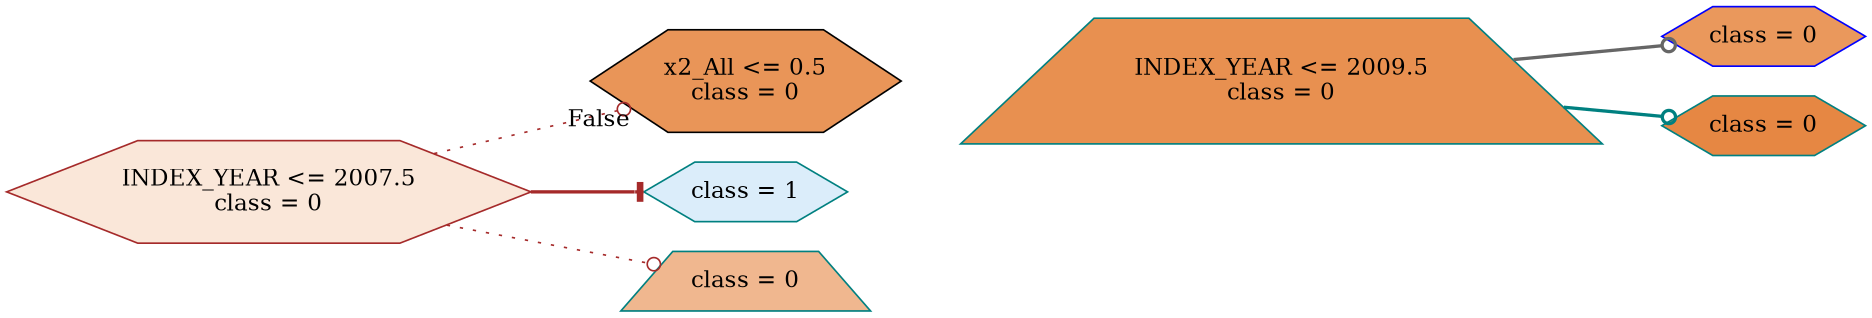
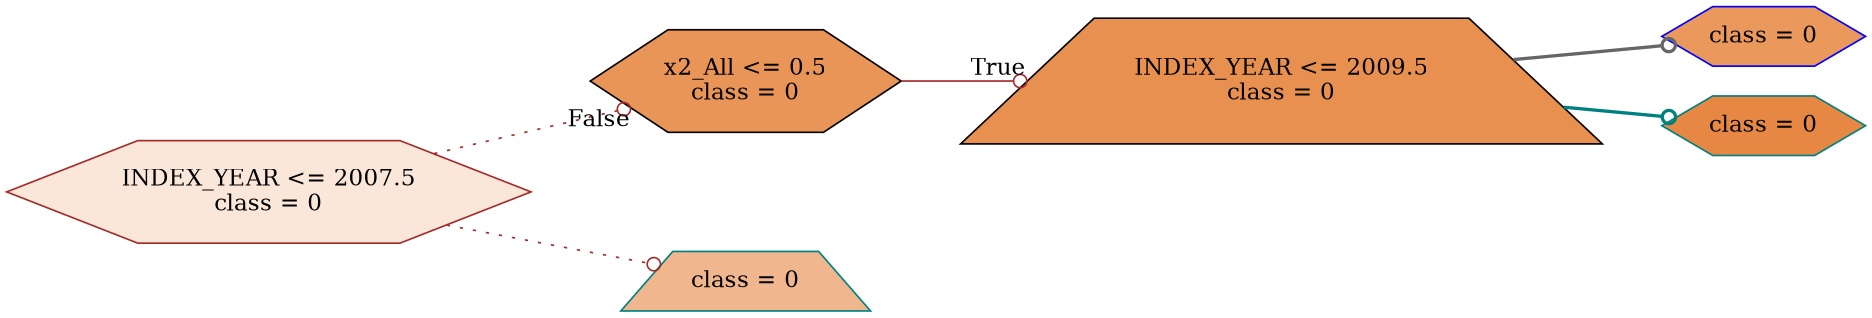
none -> (957, 81)
(1281, 81) -> (1281, 81)
(746, 192) -> none
